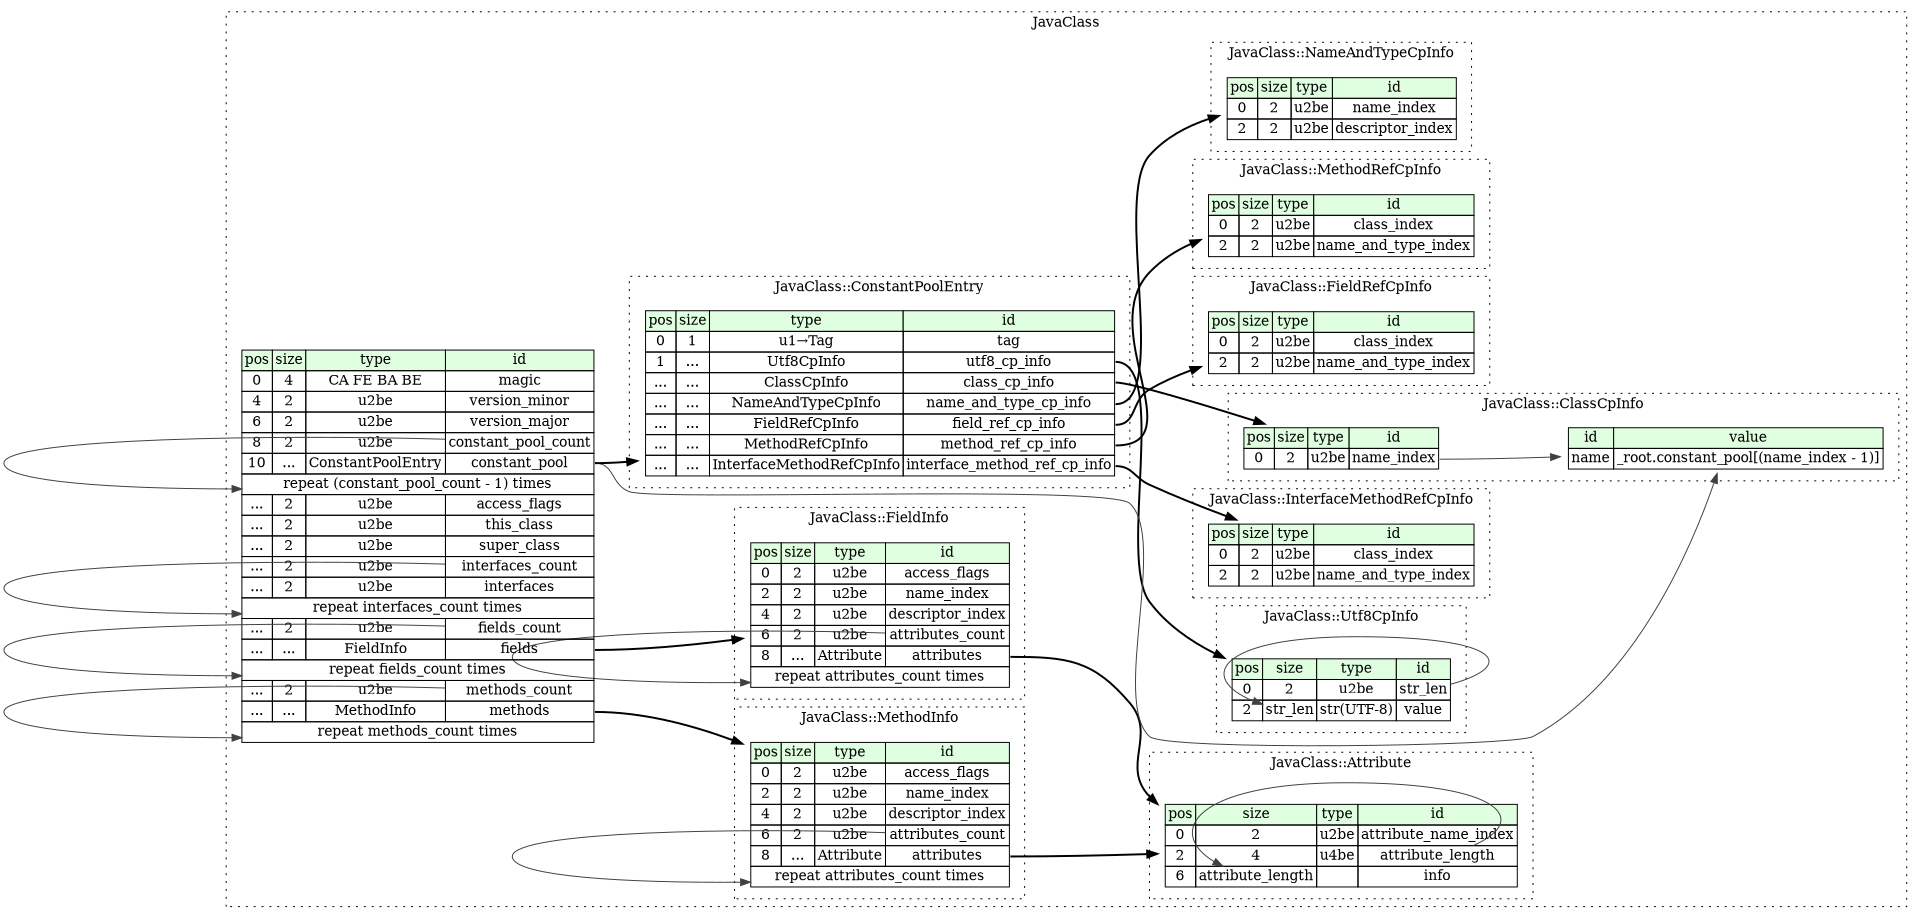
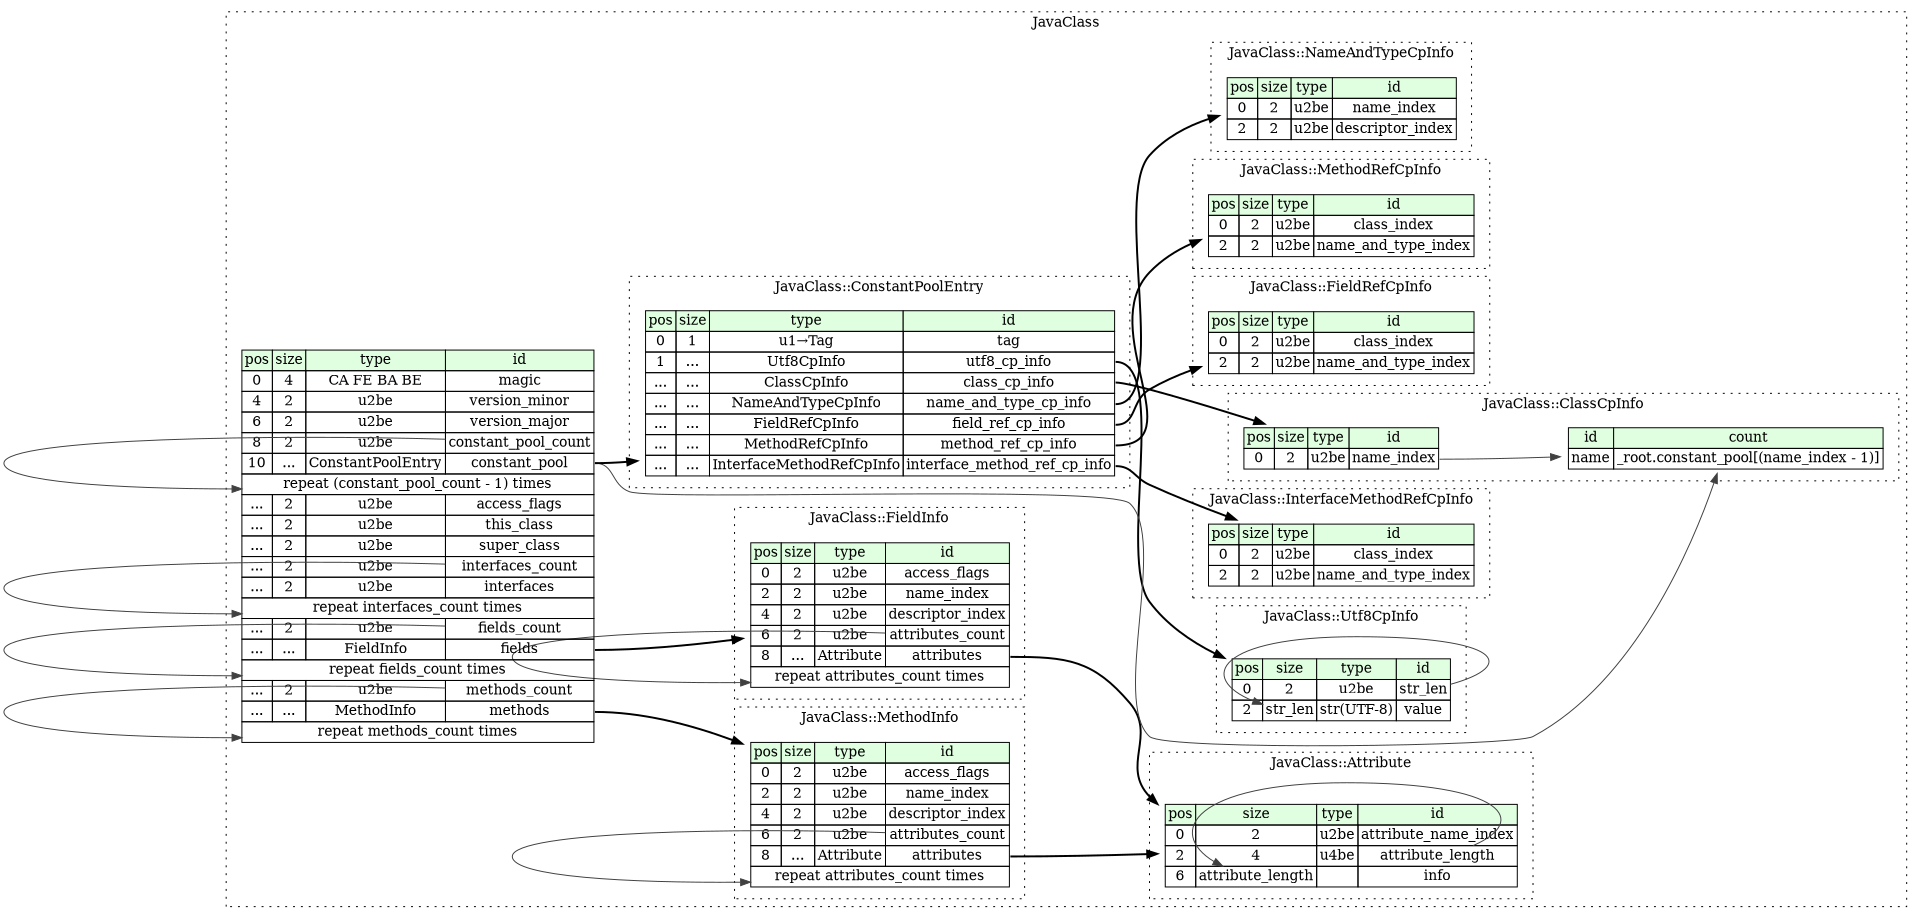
(1748, 438) -> (1748, 438)
